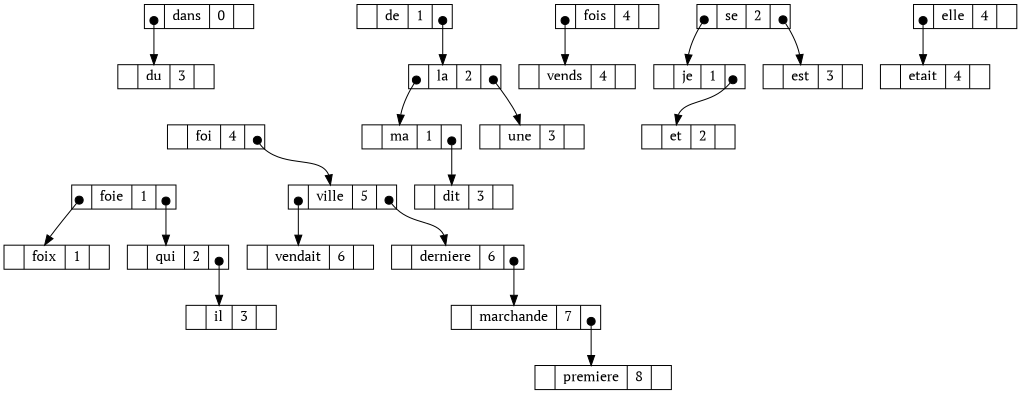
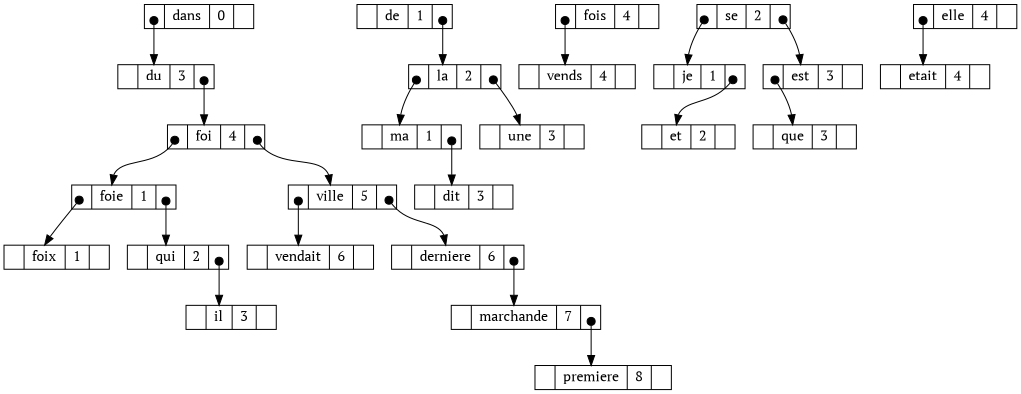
none -> (204, 100)
none -> (805, 137)
none -> (144, 161)
